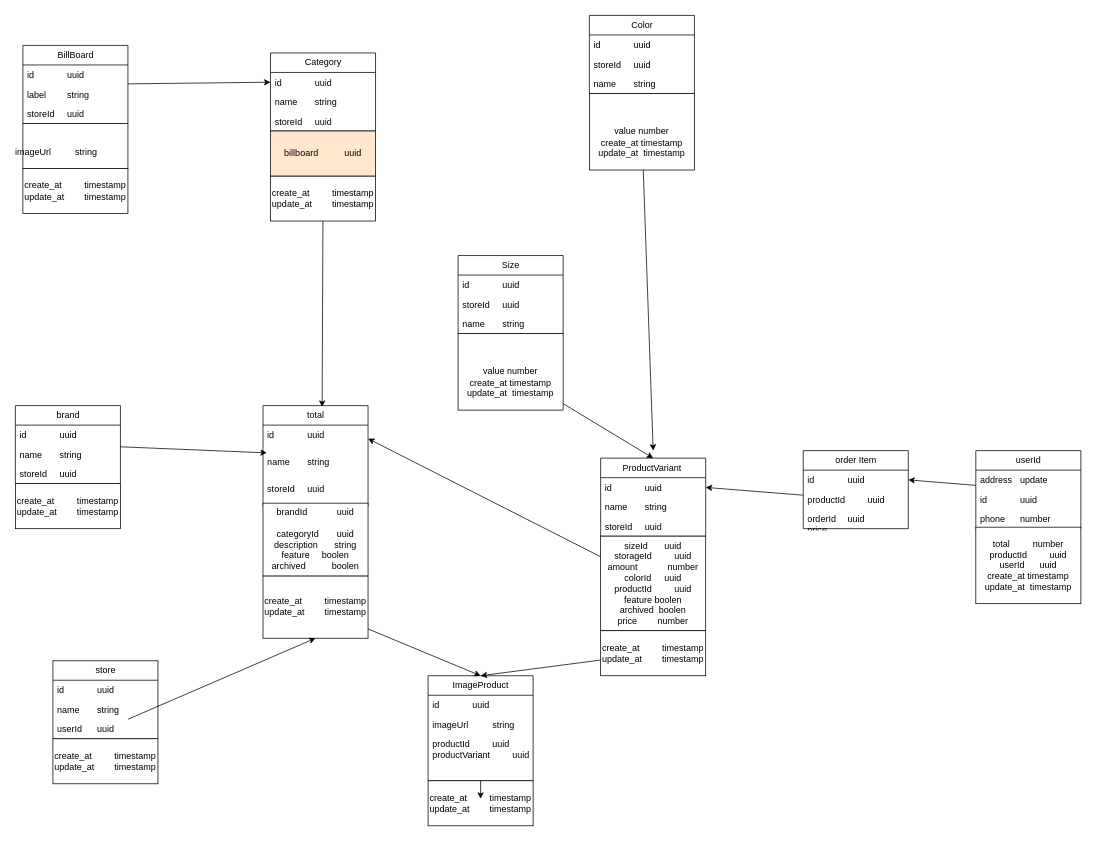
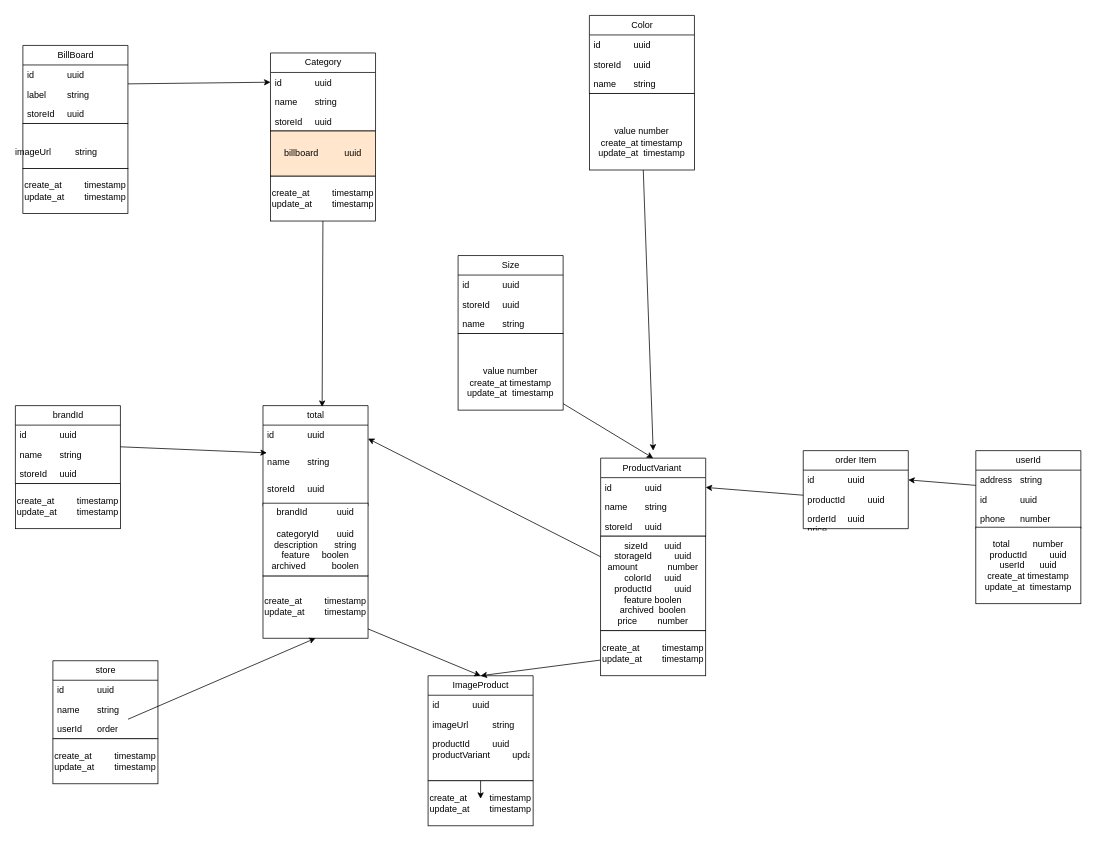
(68, 415) -> (68, 415)
(1018, 481) -> (1017, 481)
(93, 730) -> (97, 730)
(480, 750) -> (481, 755)
